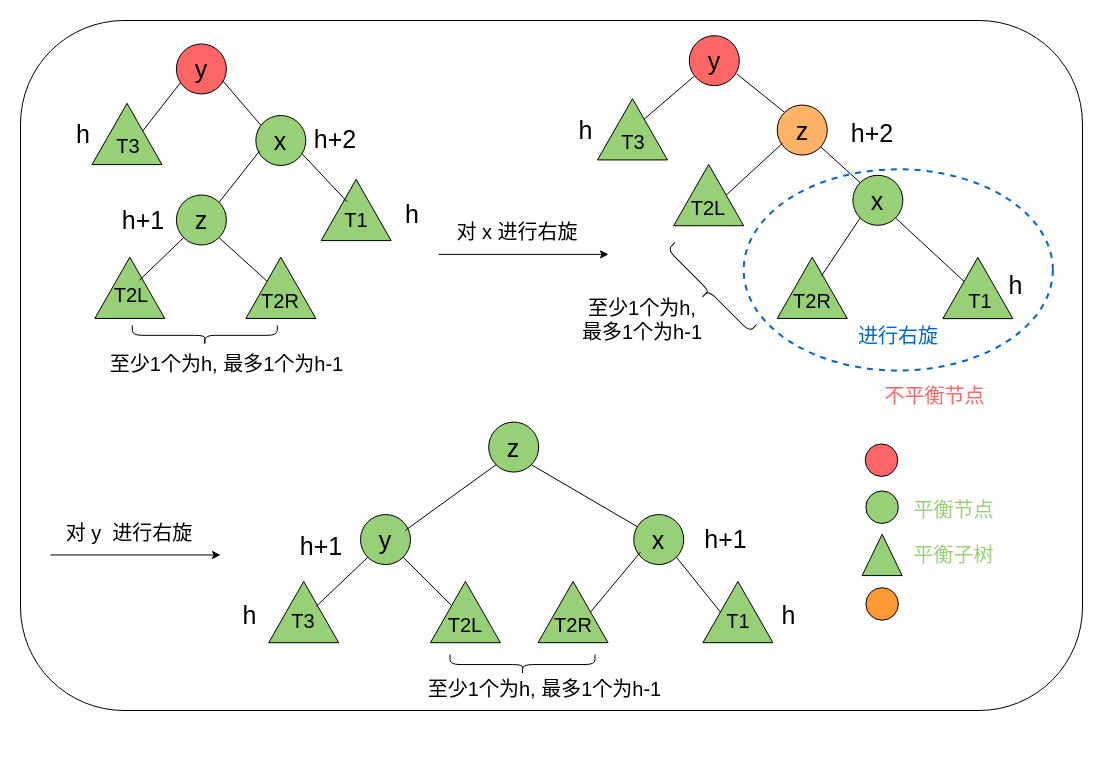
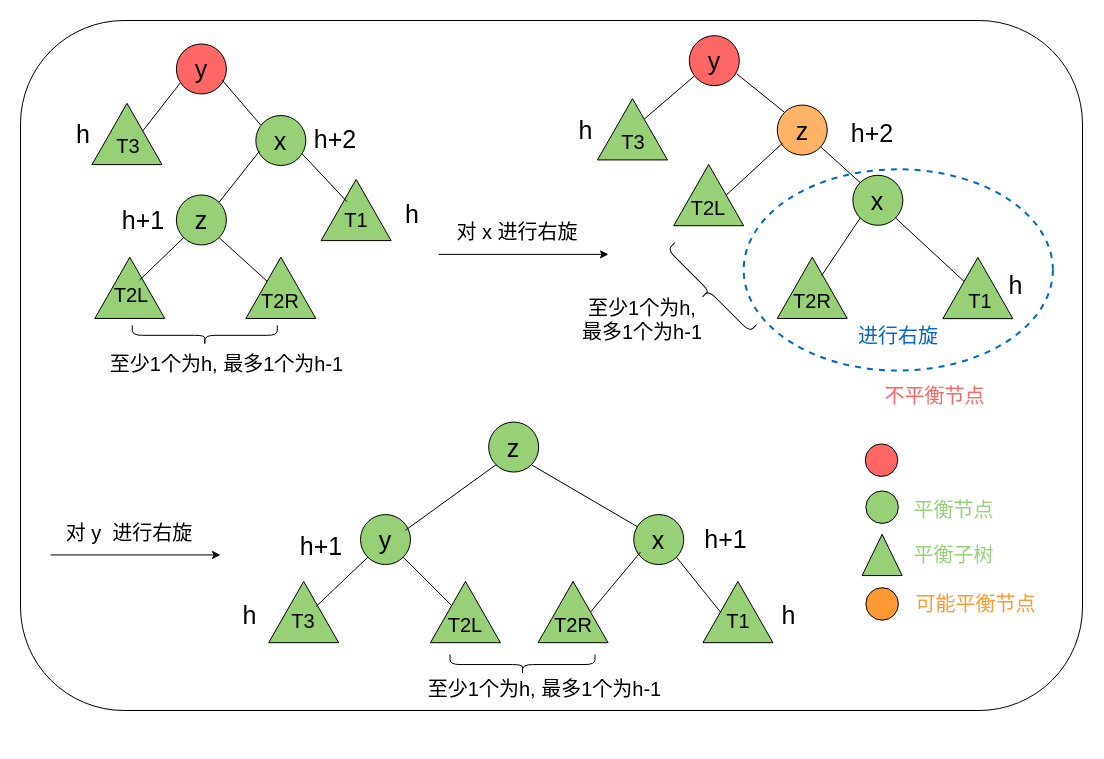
none -> (976, 604)
